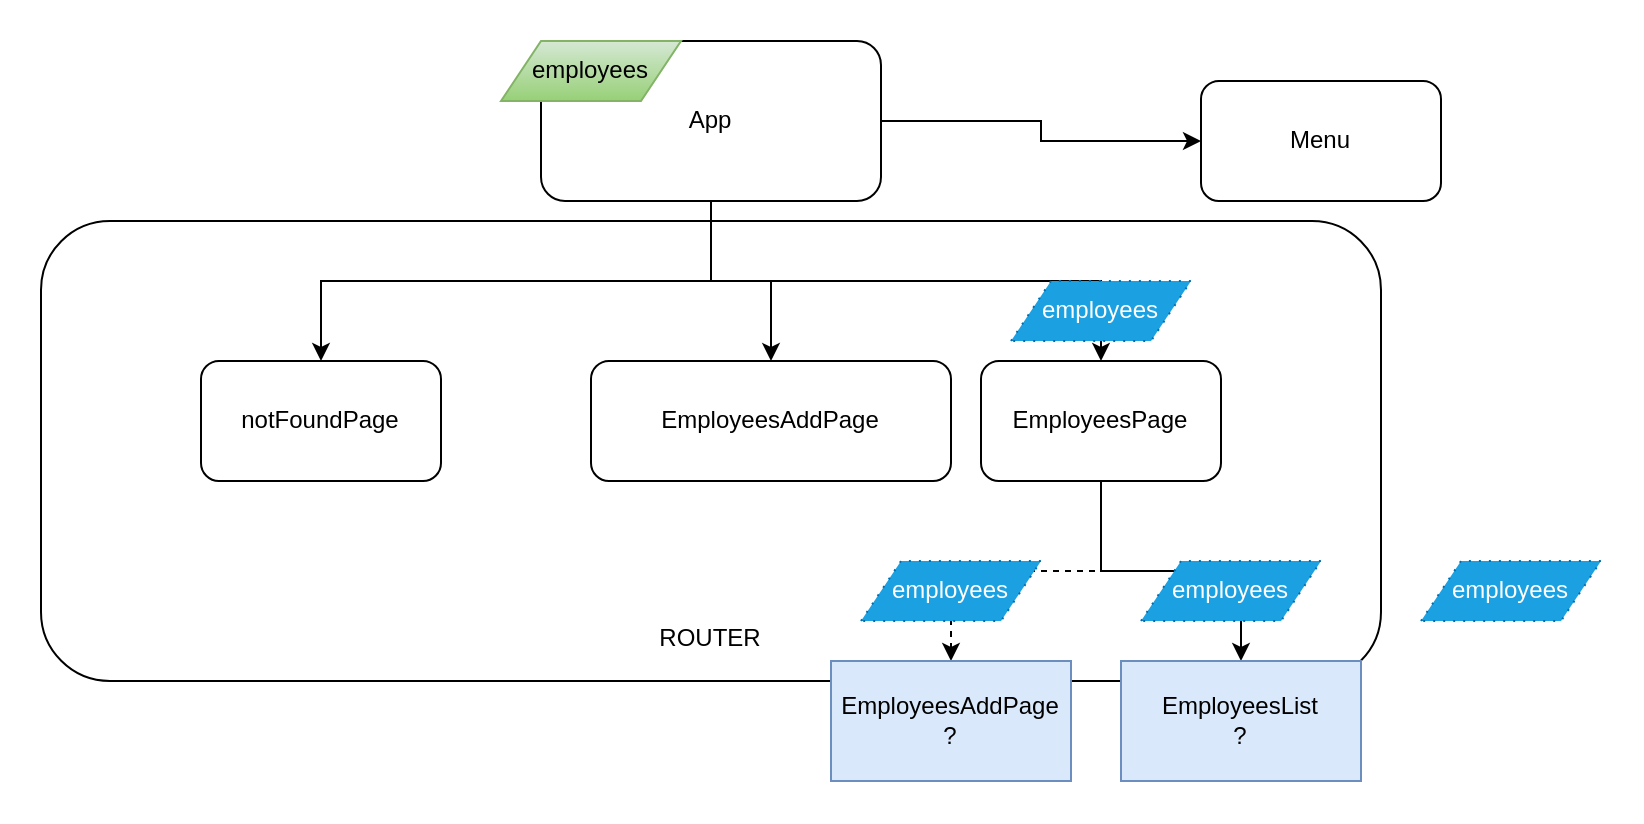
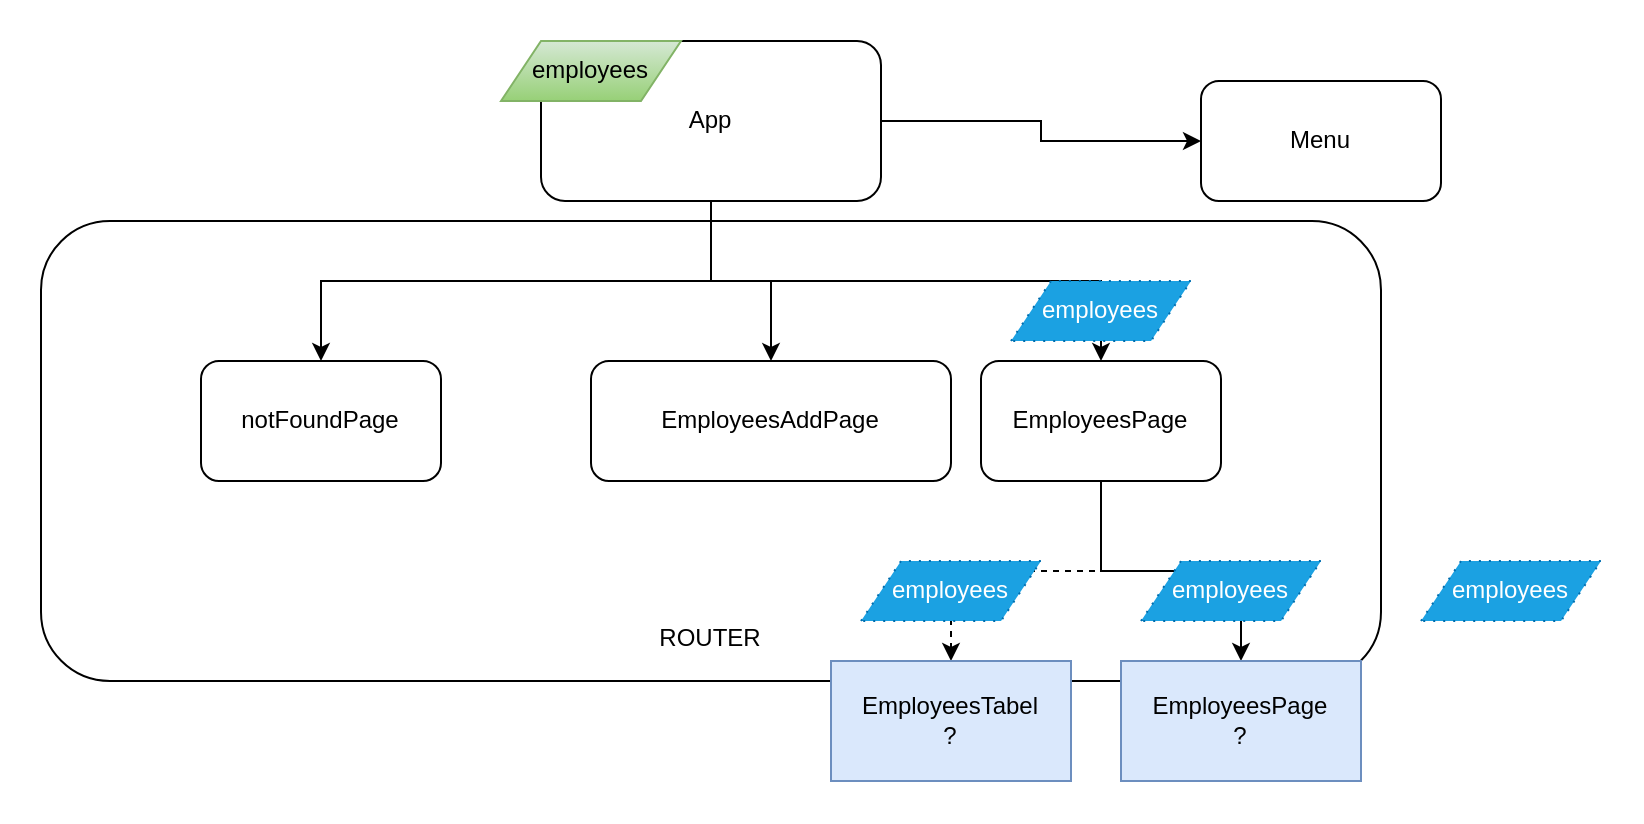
(951, 721) -> (951, 721)
(1241, 721) -> (1241, 721)
